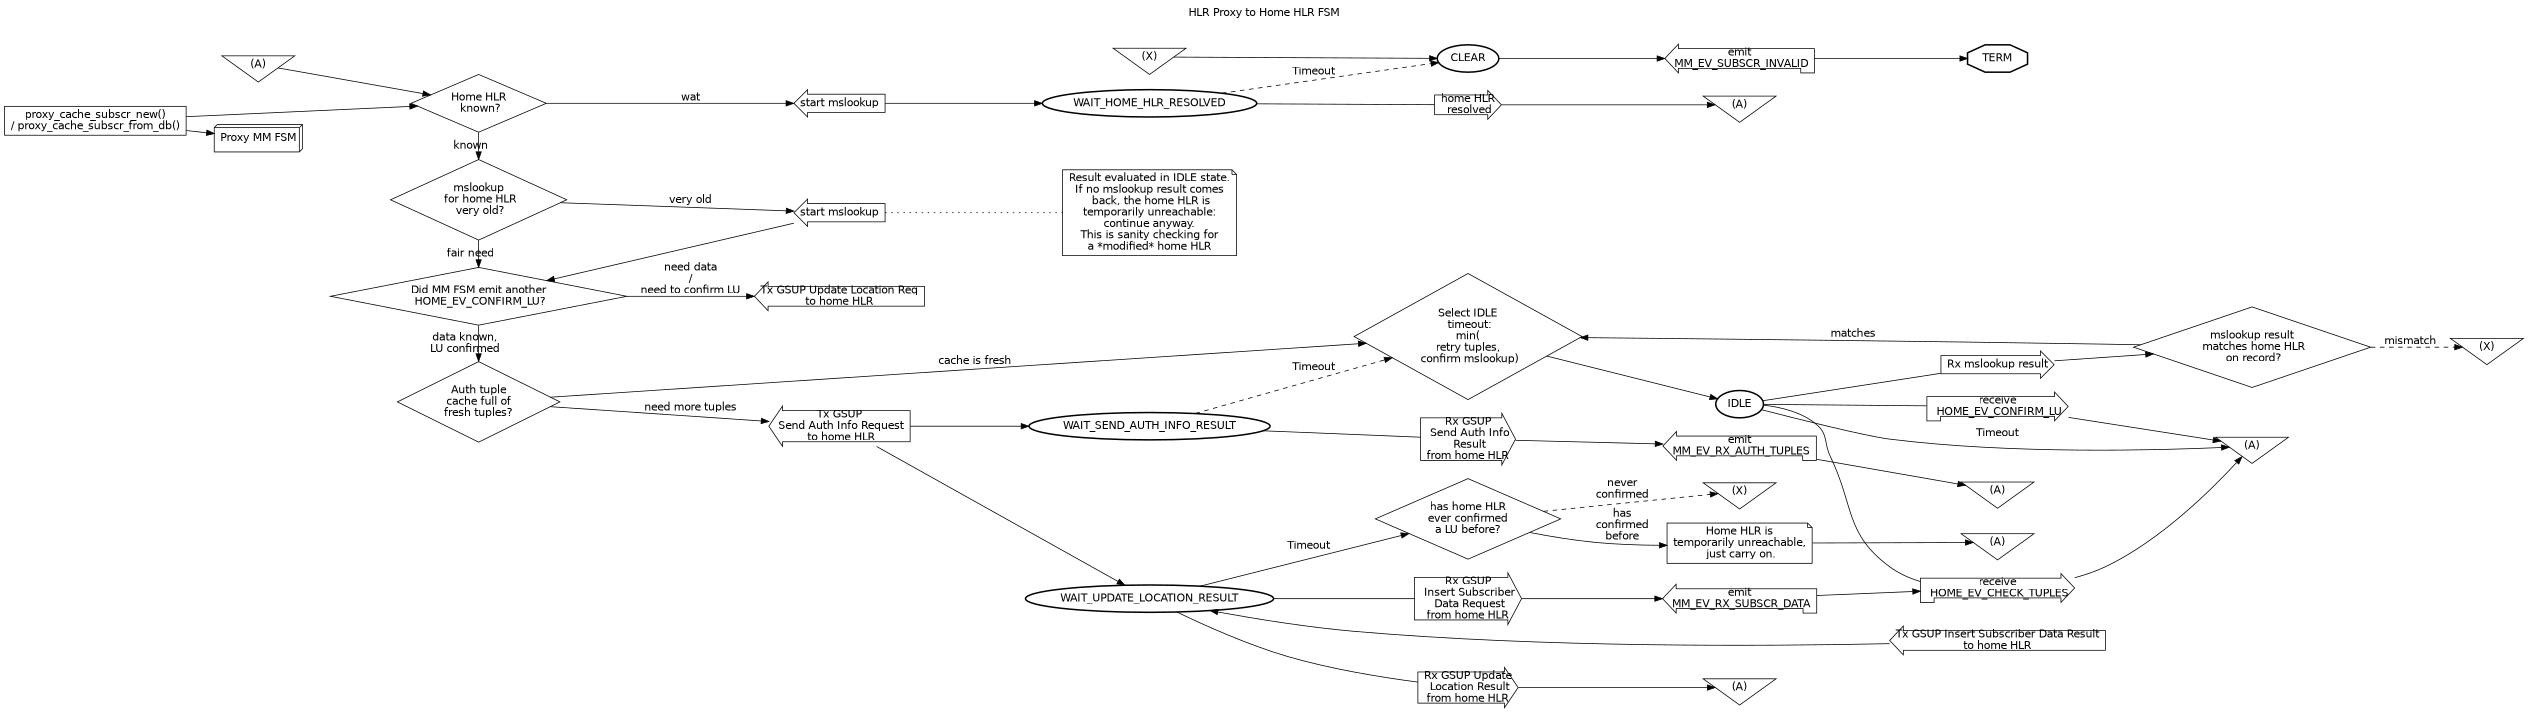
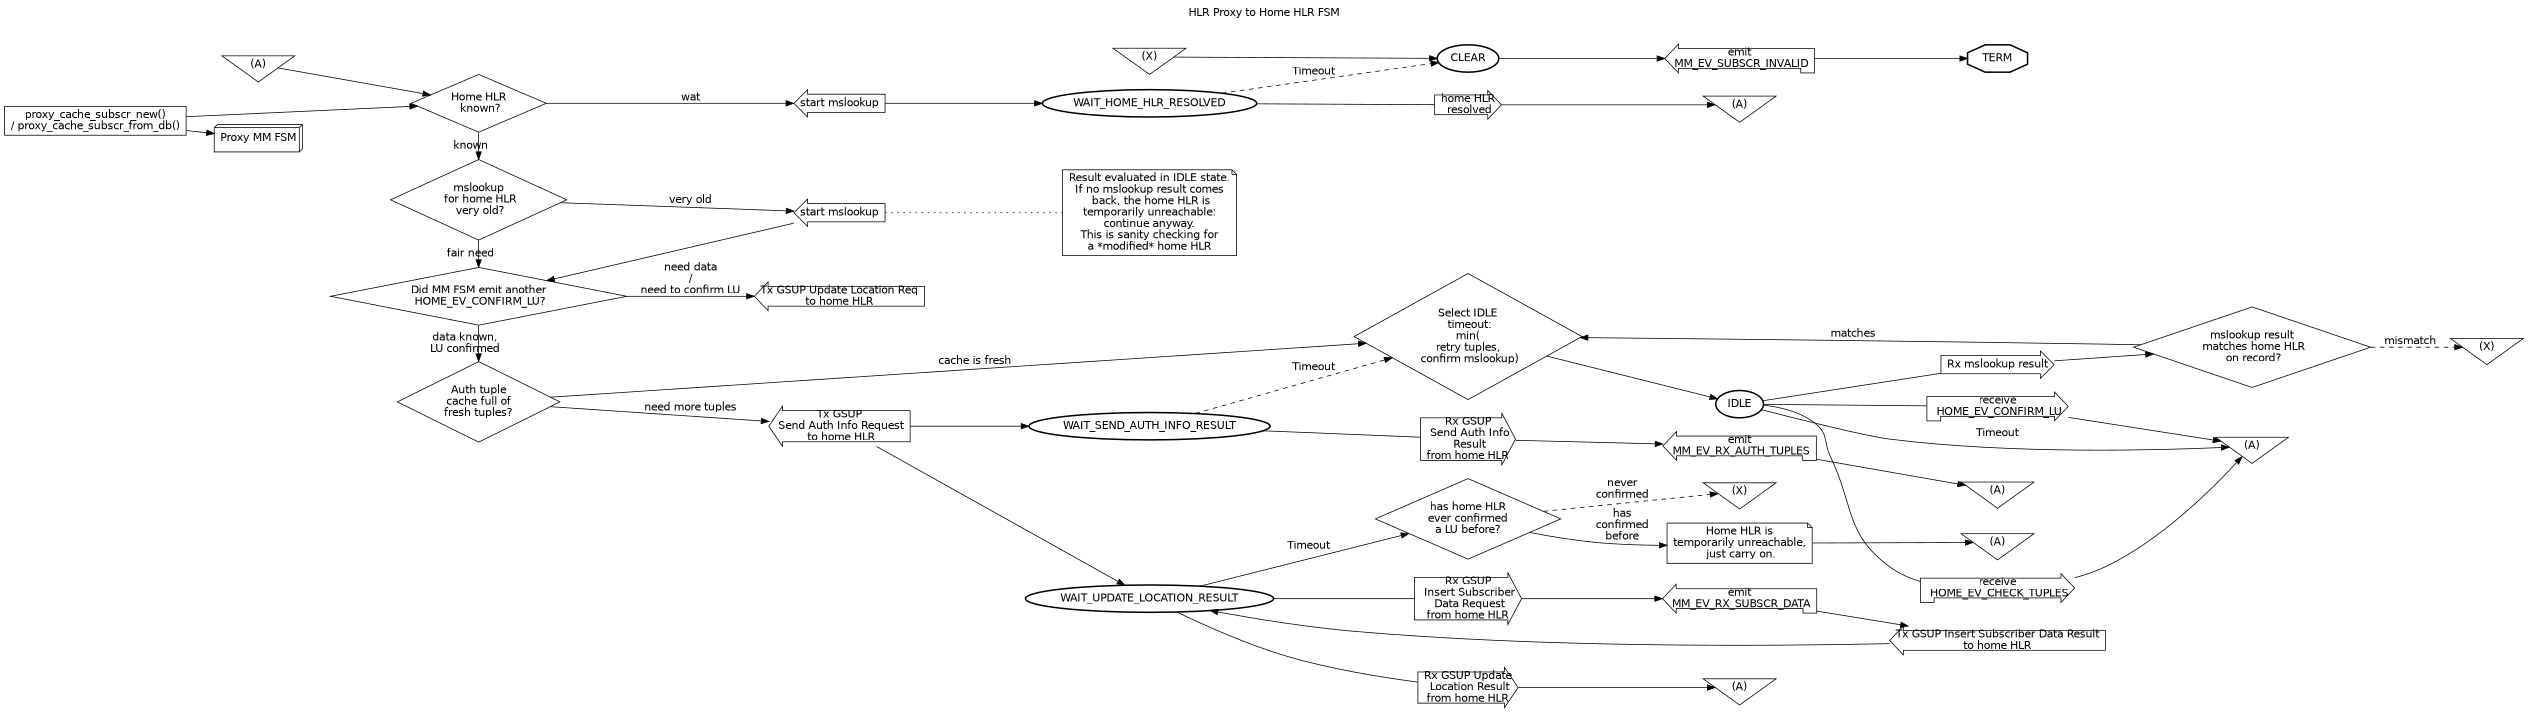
(1865, 593) -> (1859, 618)
